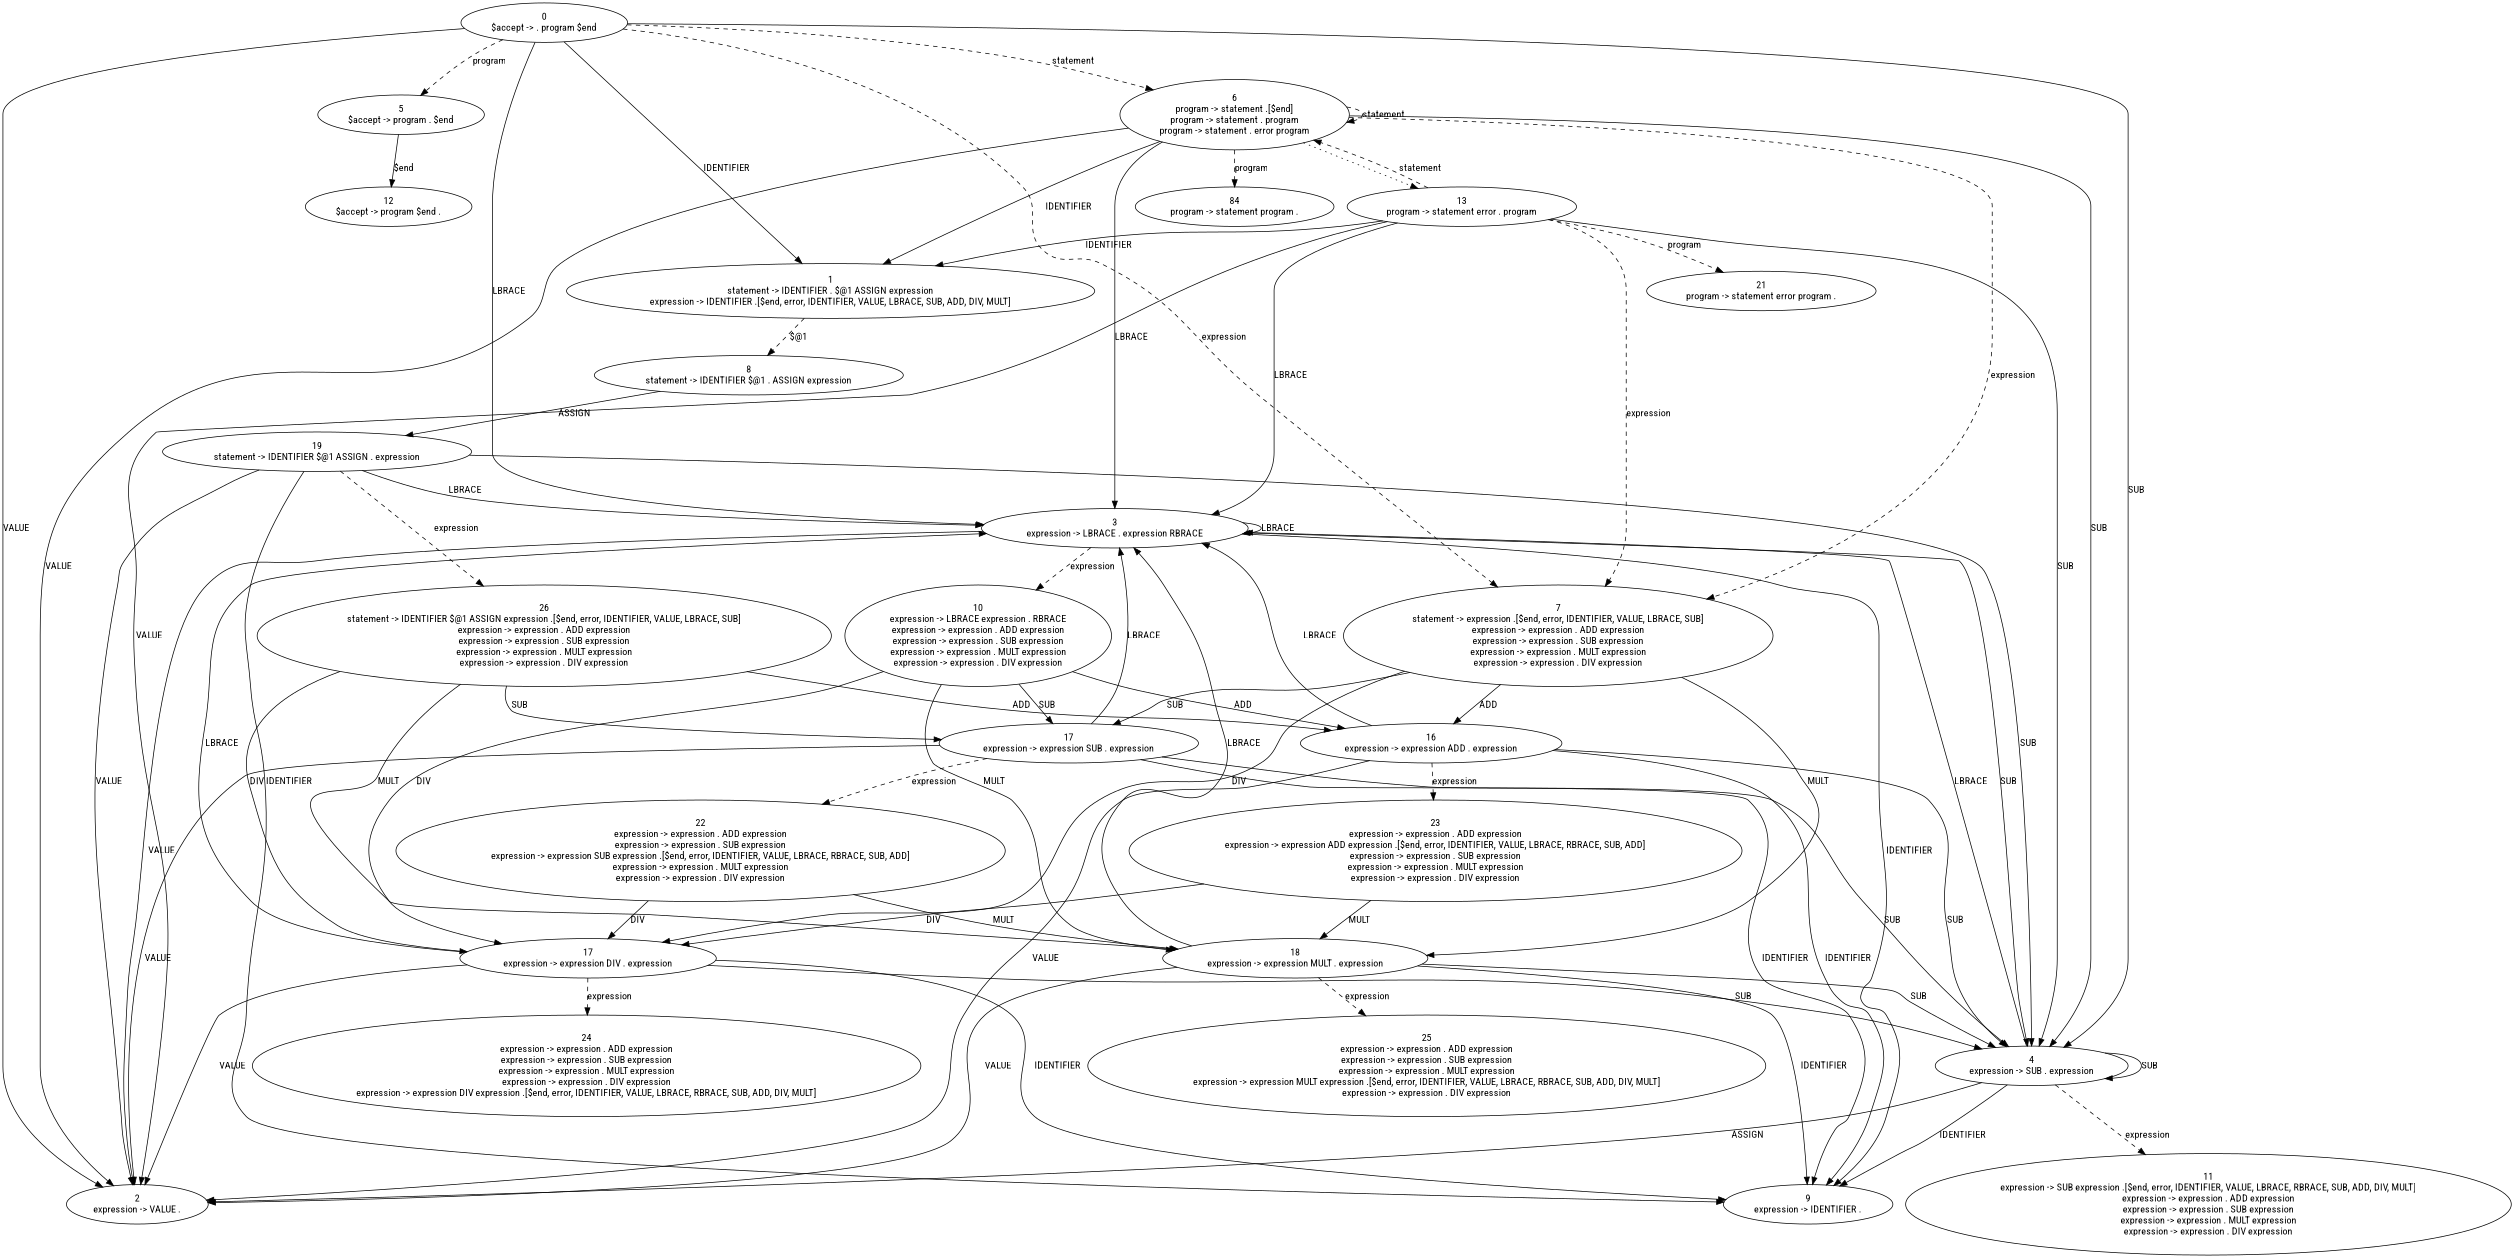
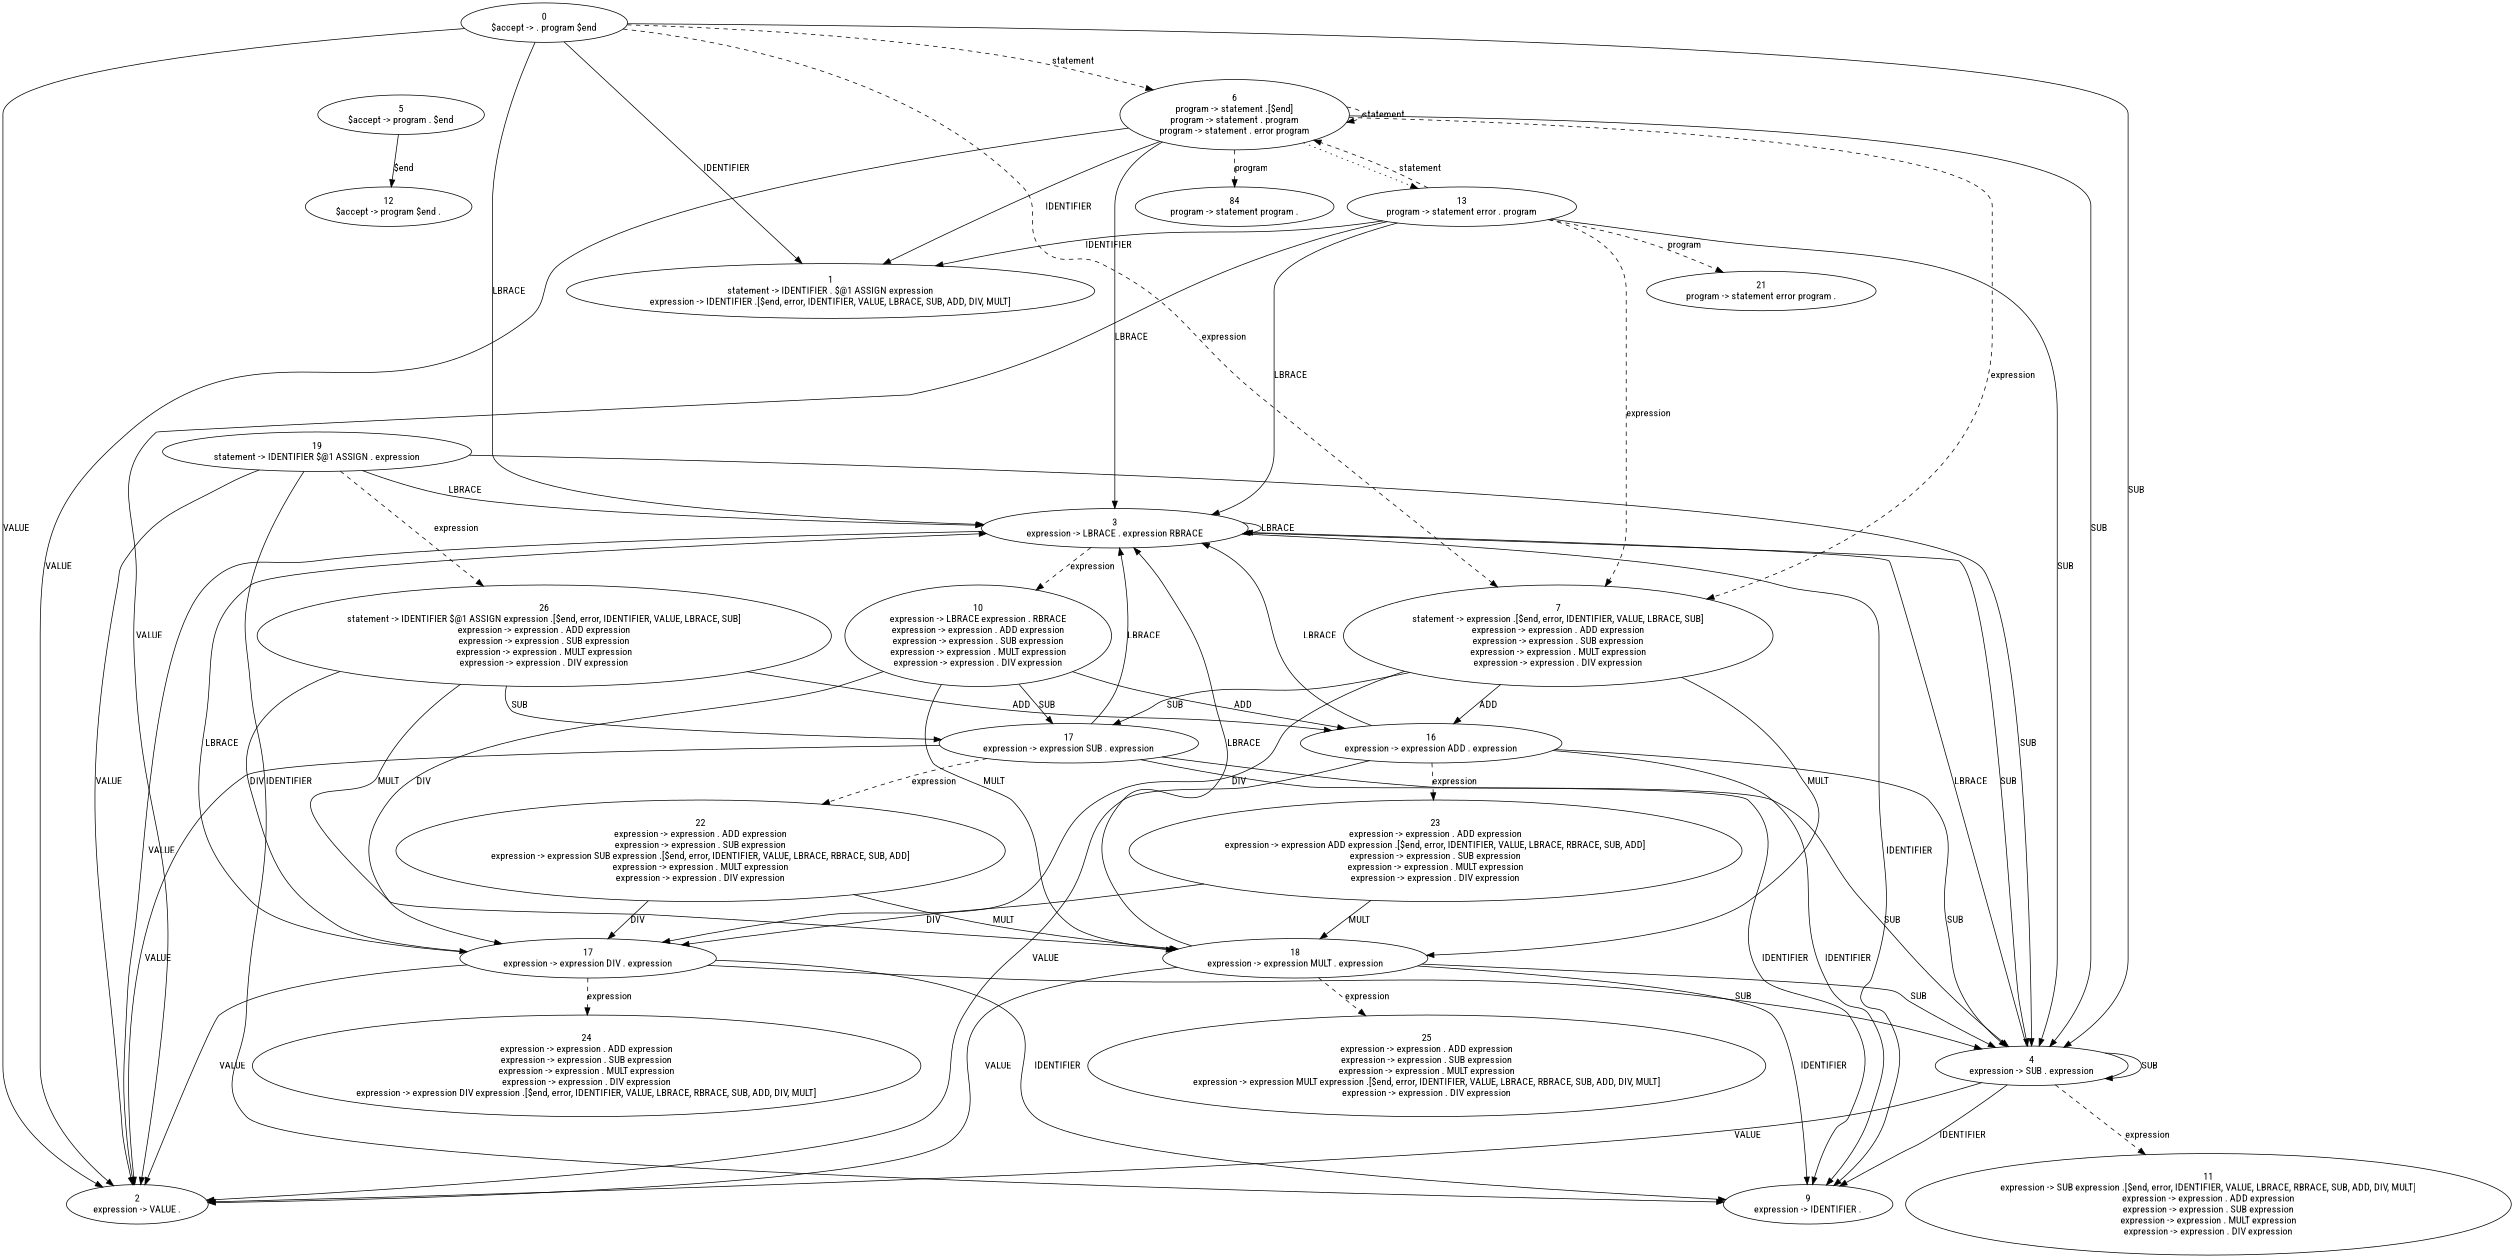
(463, 62) -> none
(749, 375) -> none
(1748, 1135) -> (1748, 1135)
